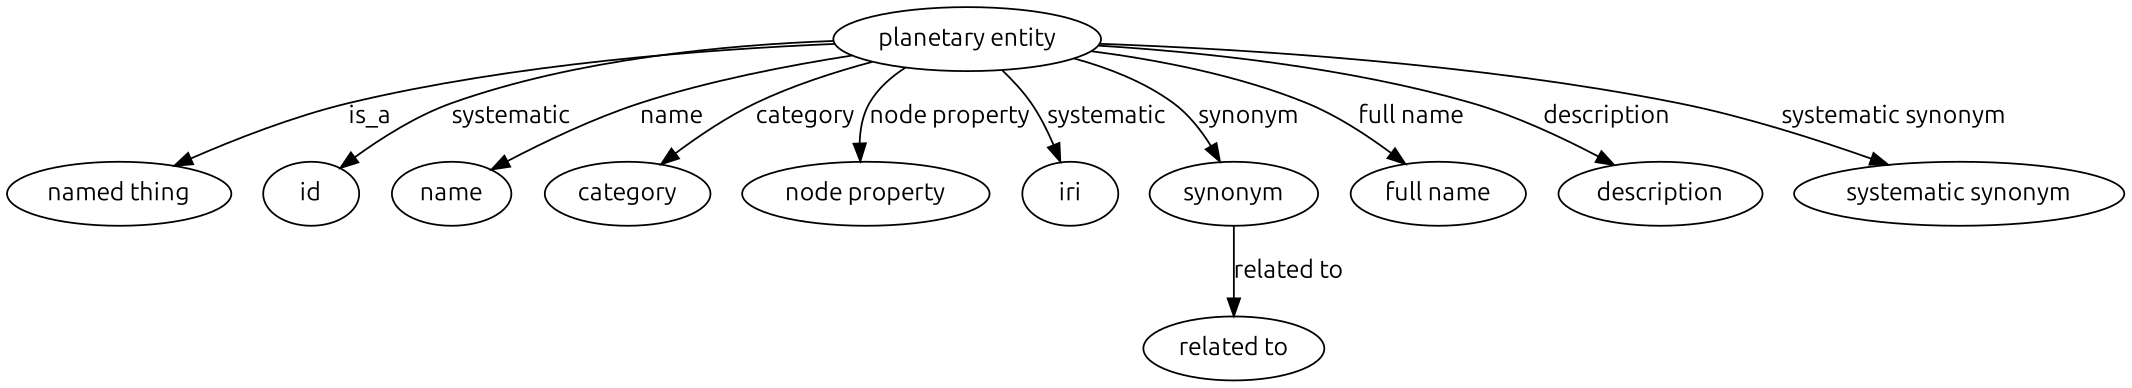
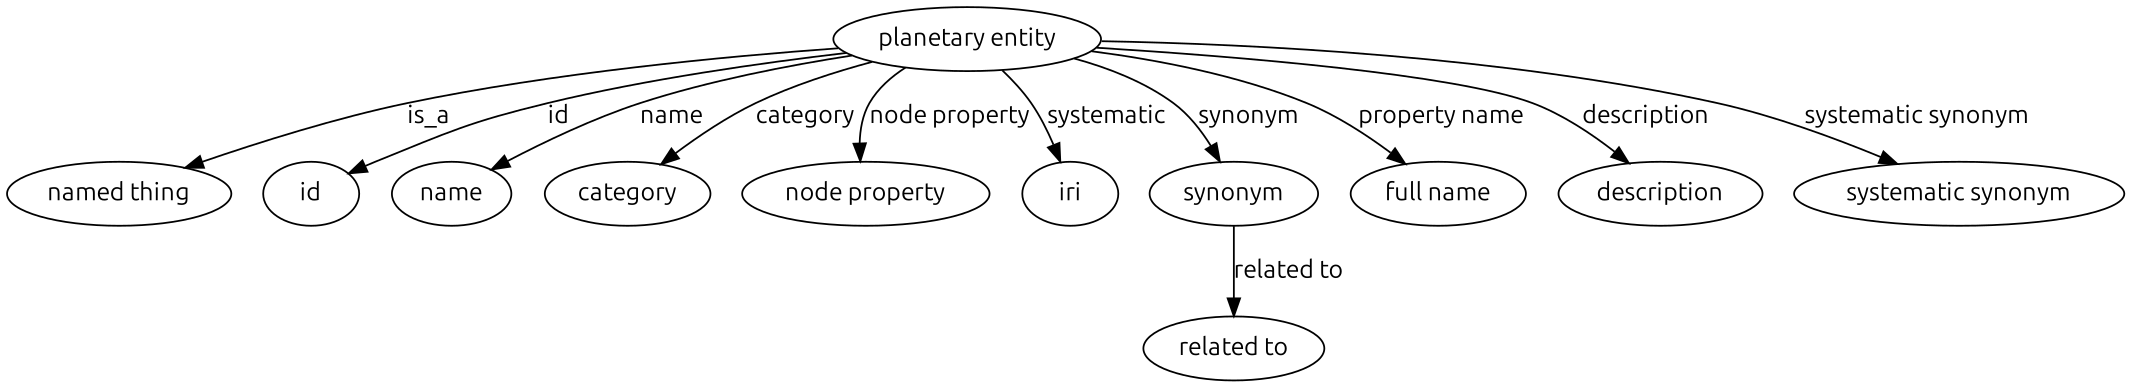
(511, 116) -> (559, 116)
(1412, 116) -> (1442, 116)
